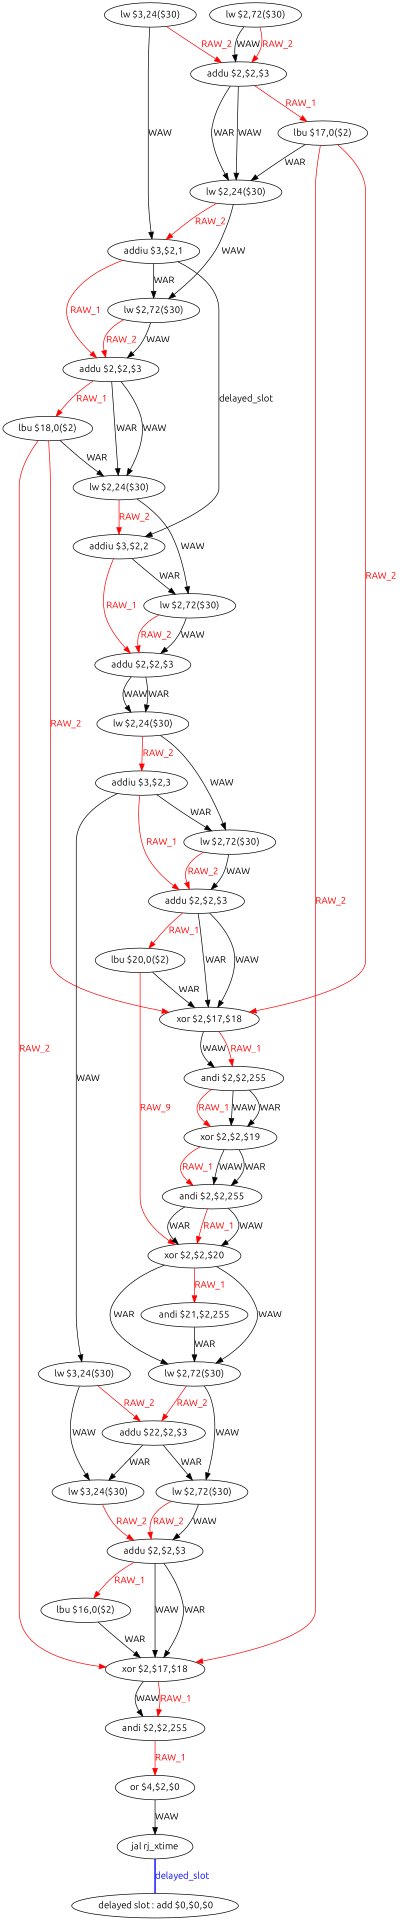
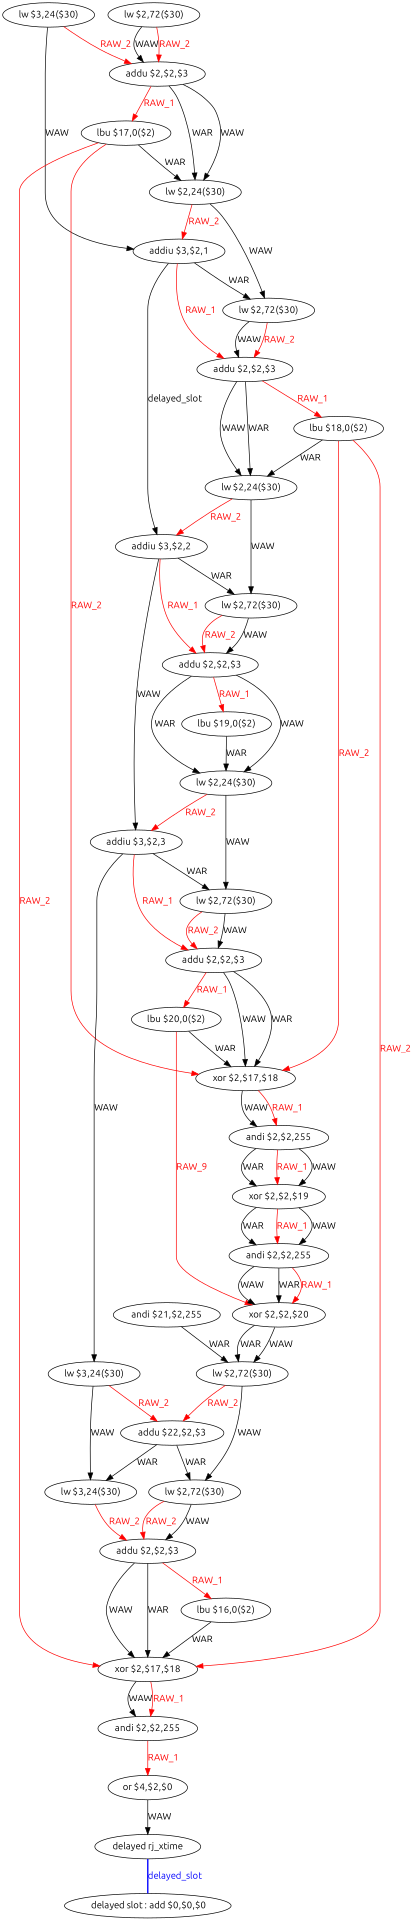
none -> (137, 690)
none -> (227, 724)
(194, 1282) -> none
(155, 1847) -> (148, 1847)
